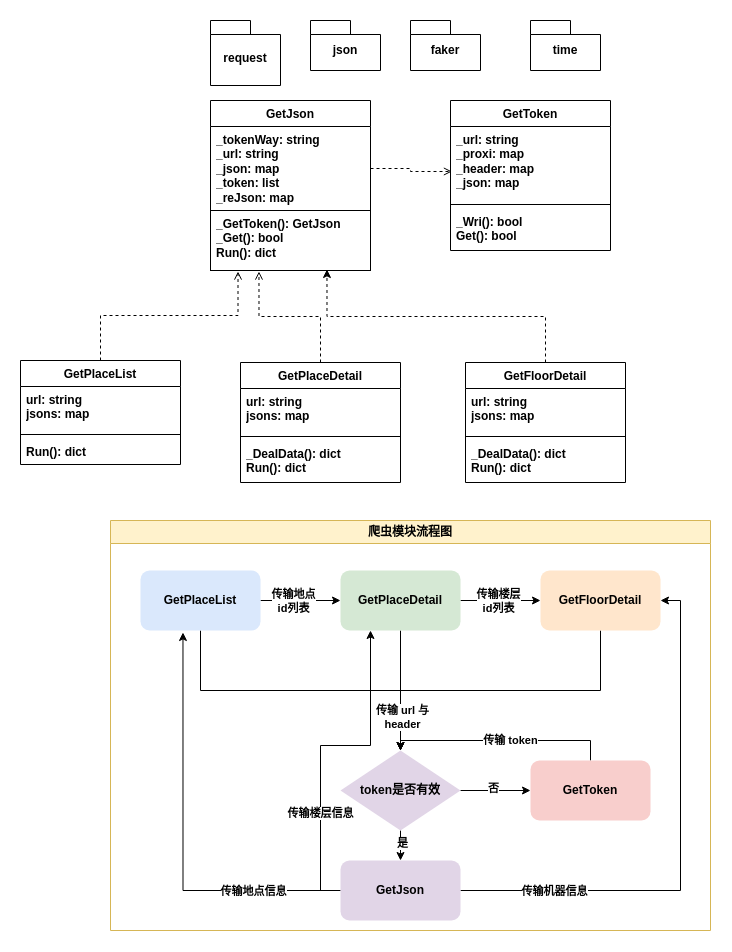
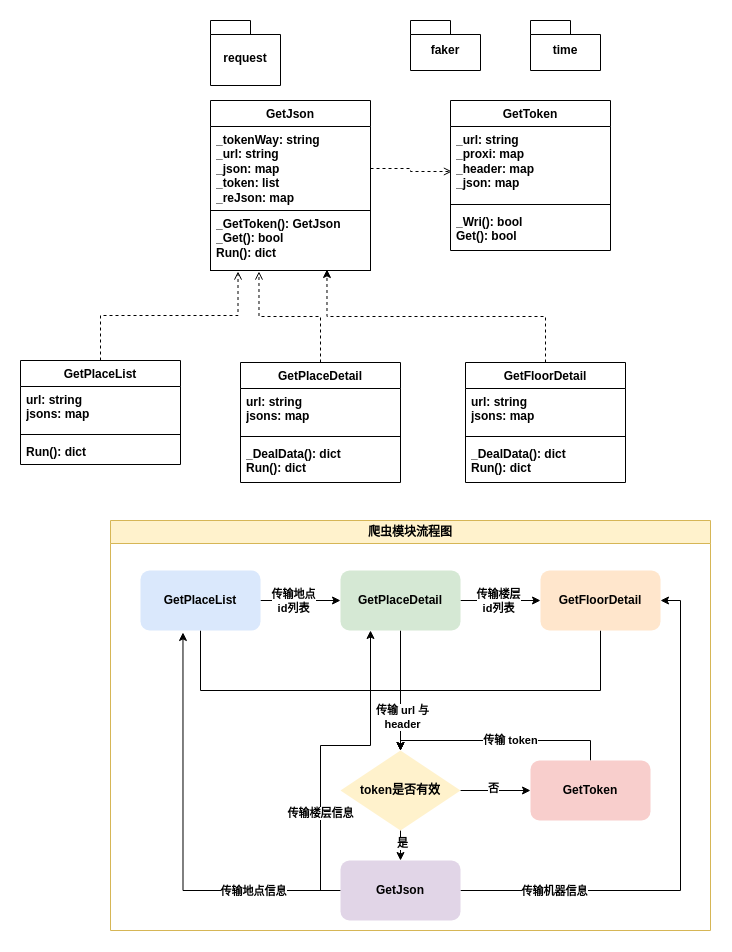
(346, 46) -> none
(401, 791) -> (401, 791)
